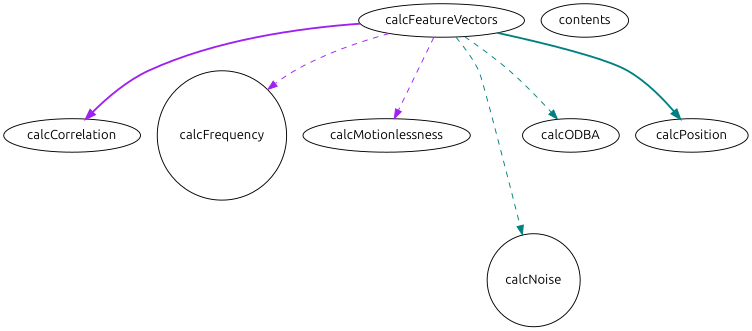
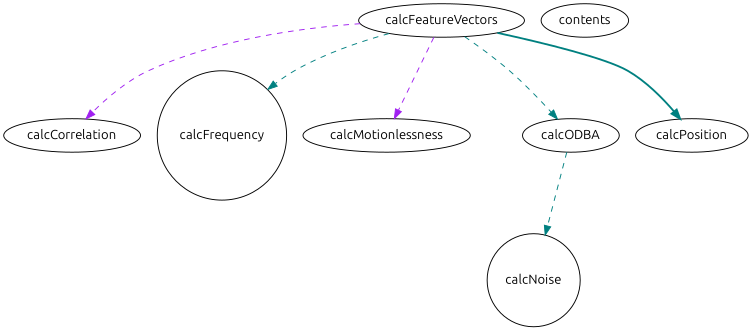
(218, 46) -> (218, 46)
(330, 54) -> (330, 54)
(495, 128) -> (557, 189)
